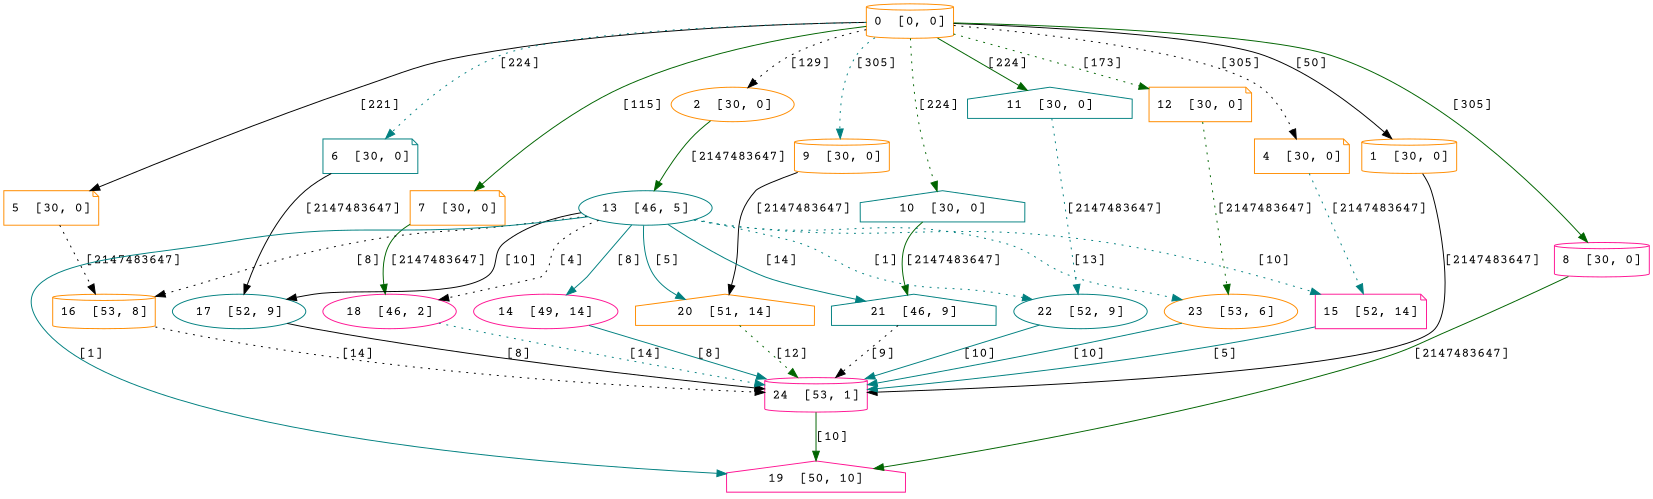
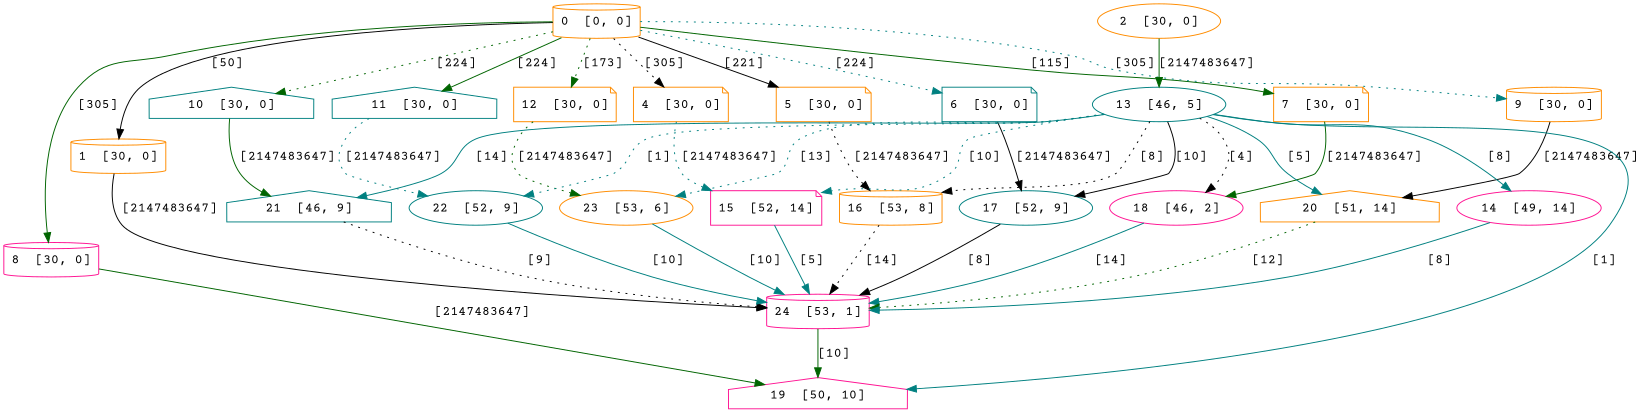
(807, 48) -> none
(597, 354) -> (1014, 271)
